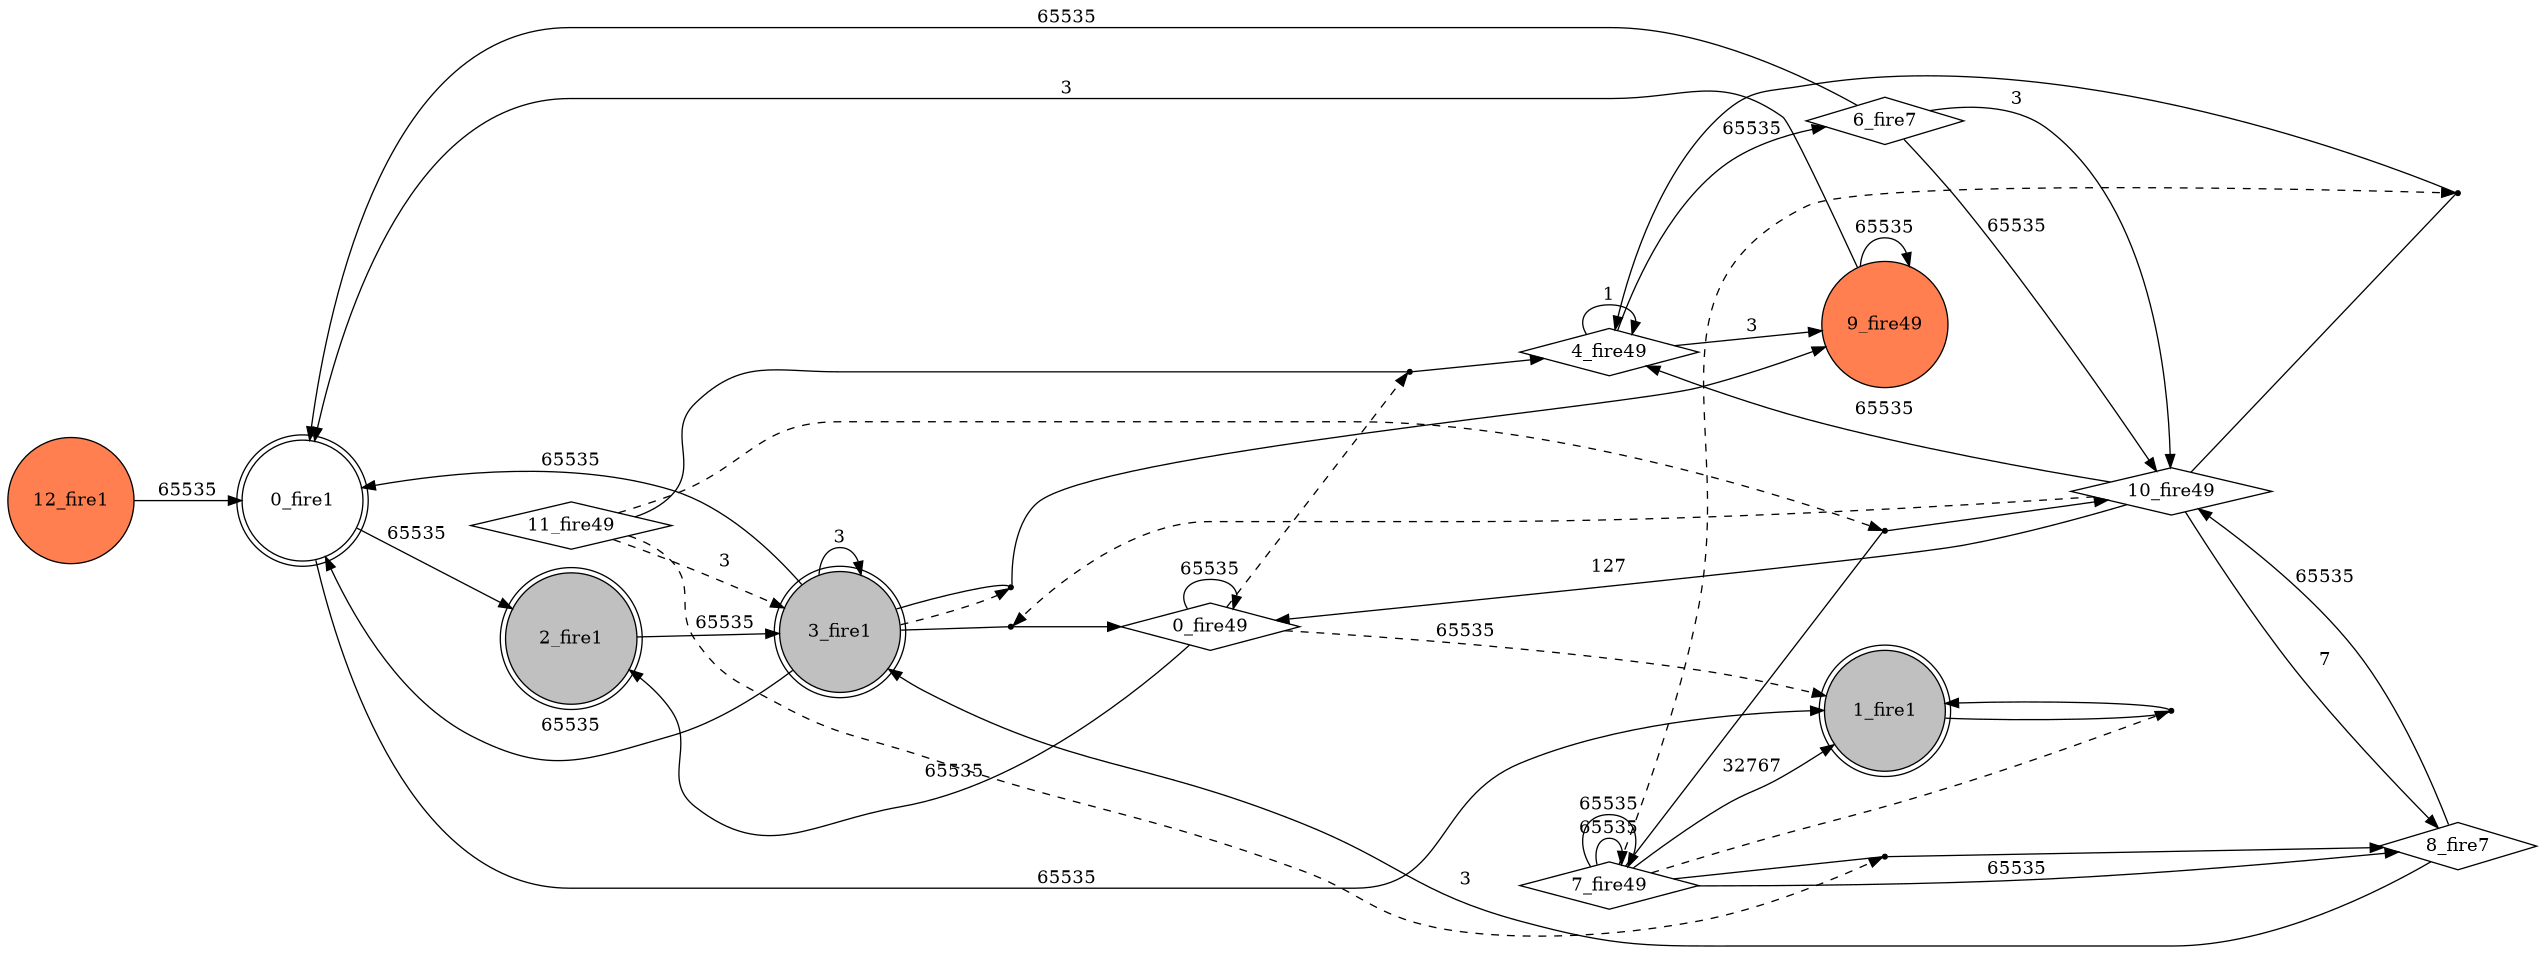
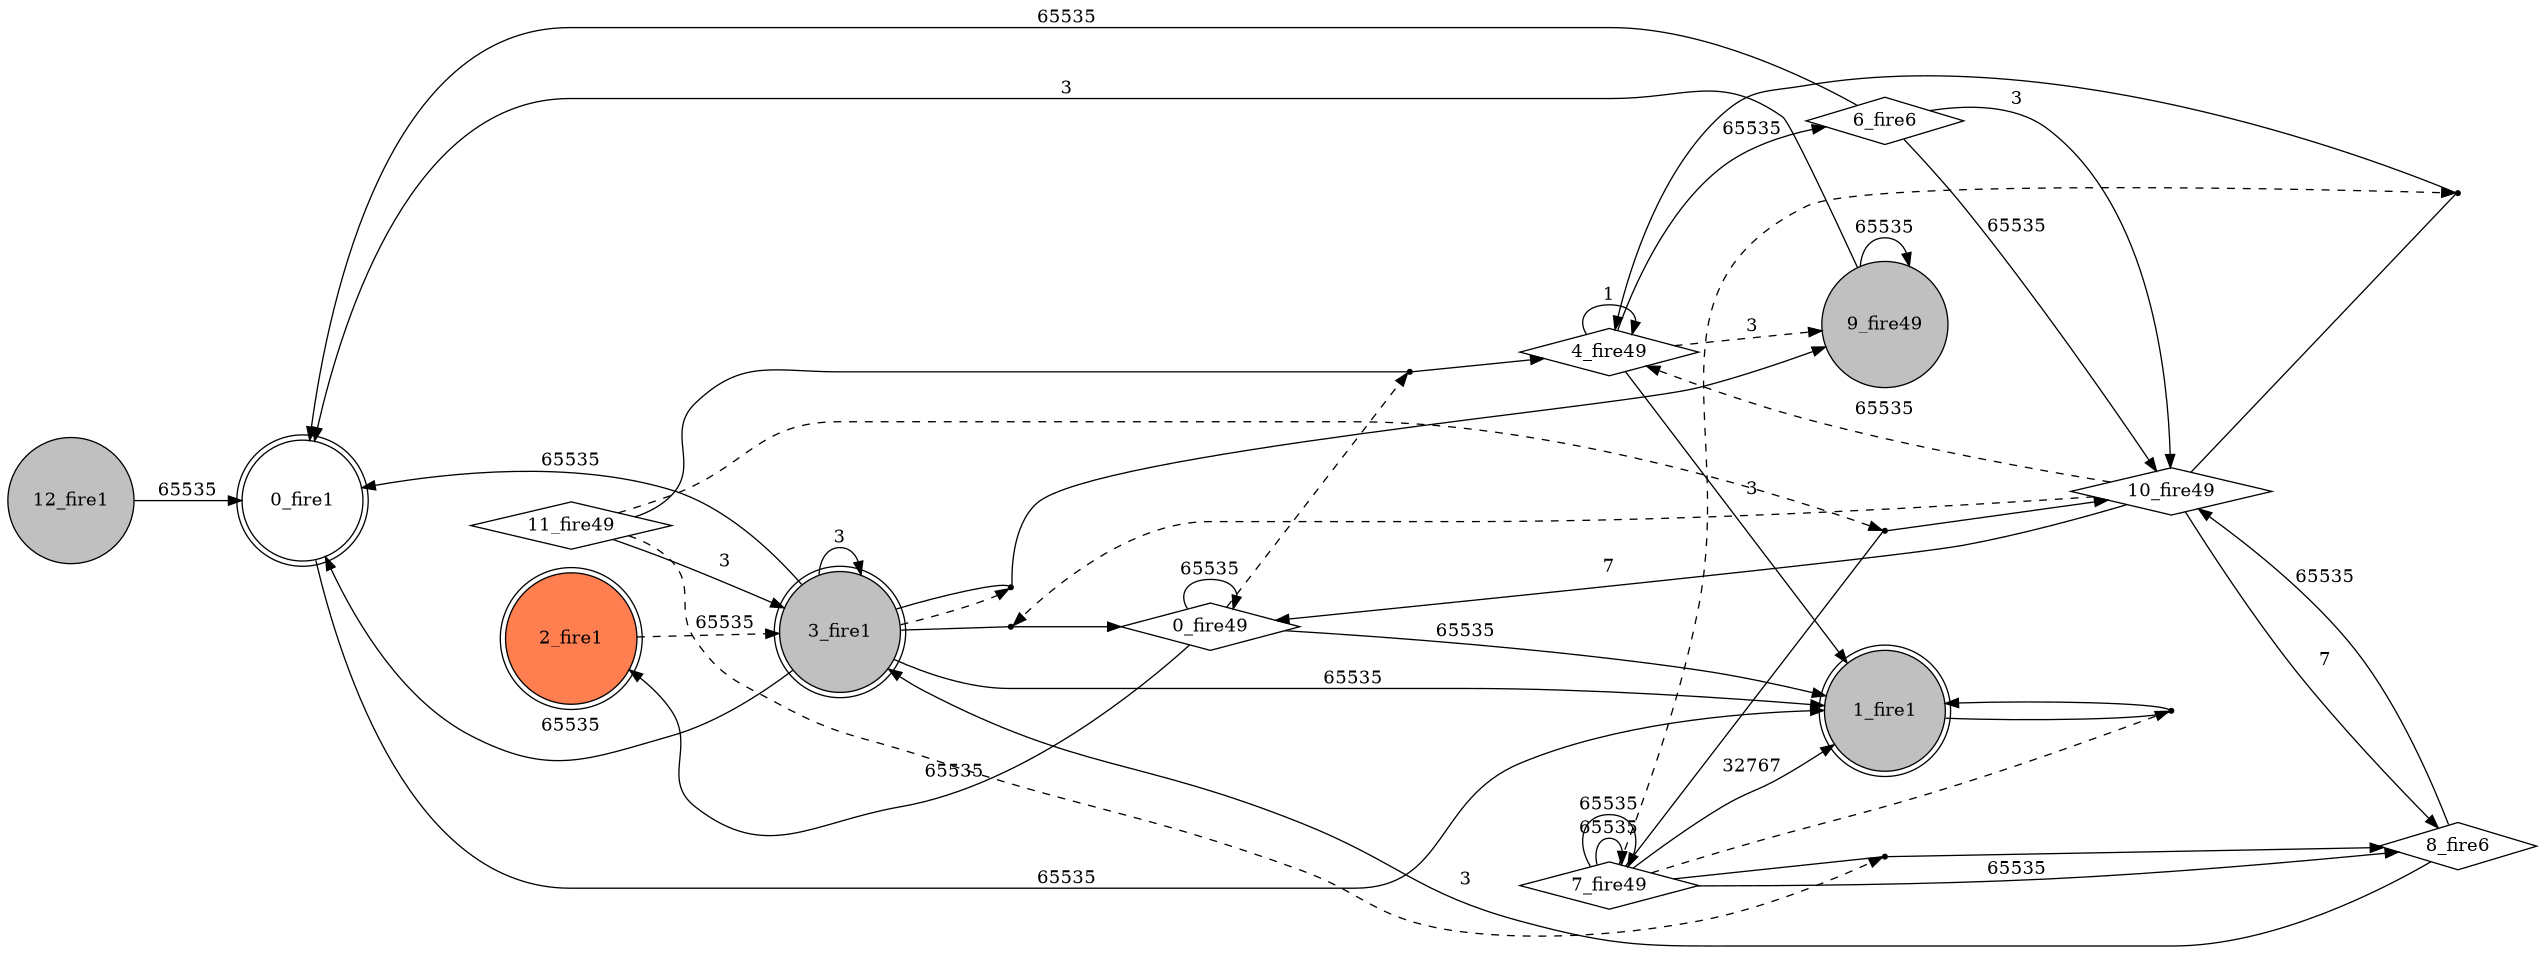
(1885, 121) -> (1885, 121)
(1885, 325) -> (1885, 325)
(1742, 339) -> (1742, 339)
(1882, 438) -> (1882, 438)
(71, 501) -> (71, 501)
none -> (1727, 505)
(429, 565) -> none
(1609, 567) -> (1609, 567)
(693, 570) -> (693, 570)
(705, 635) -> (705, 635)
(571, 639) -> (571, 639)
(1550, 652) -> (1550, 652)
none -> (1351, 688)
(2458, 846) -> (2458, 846)
